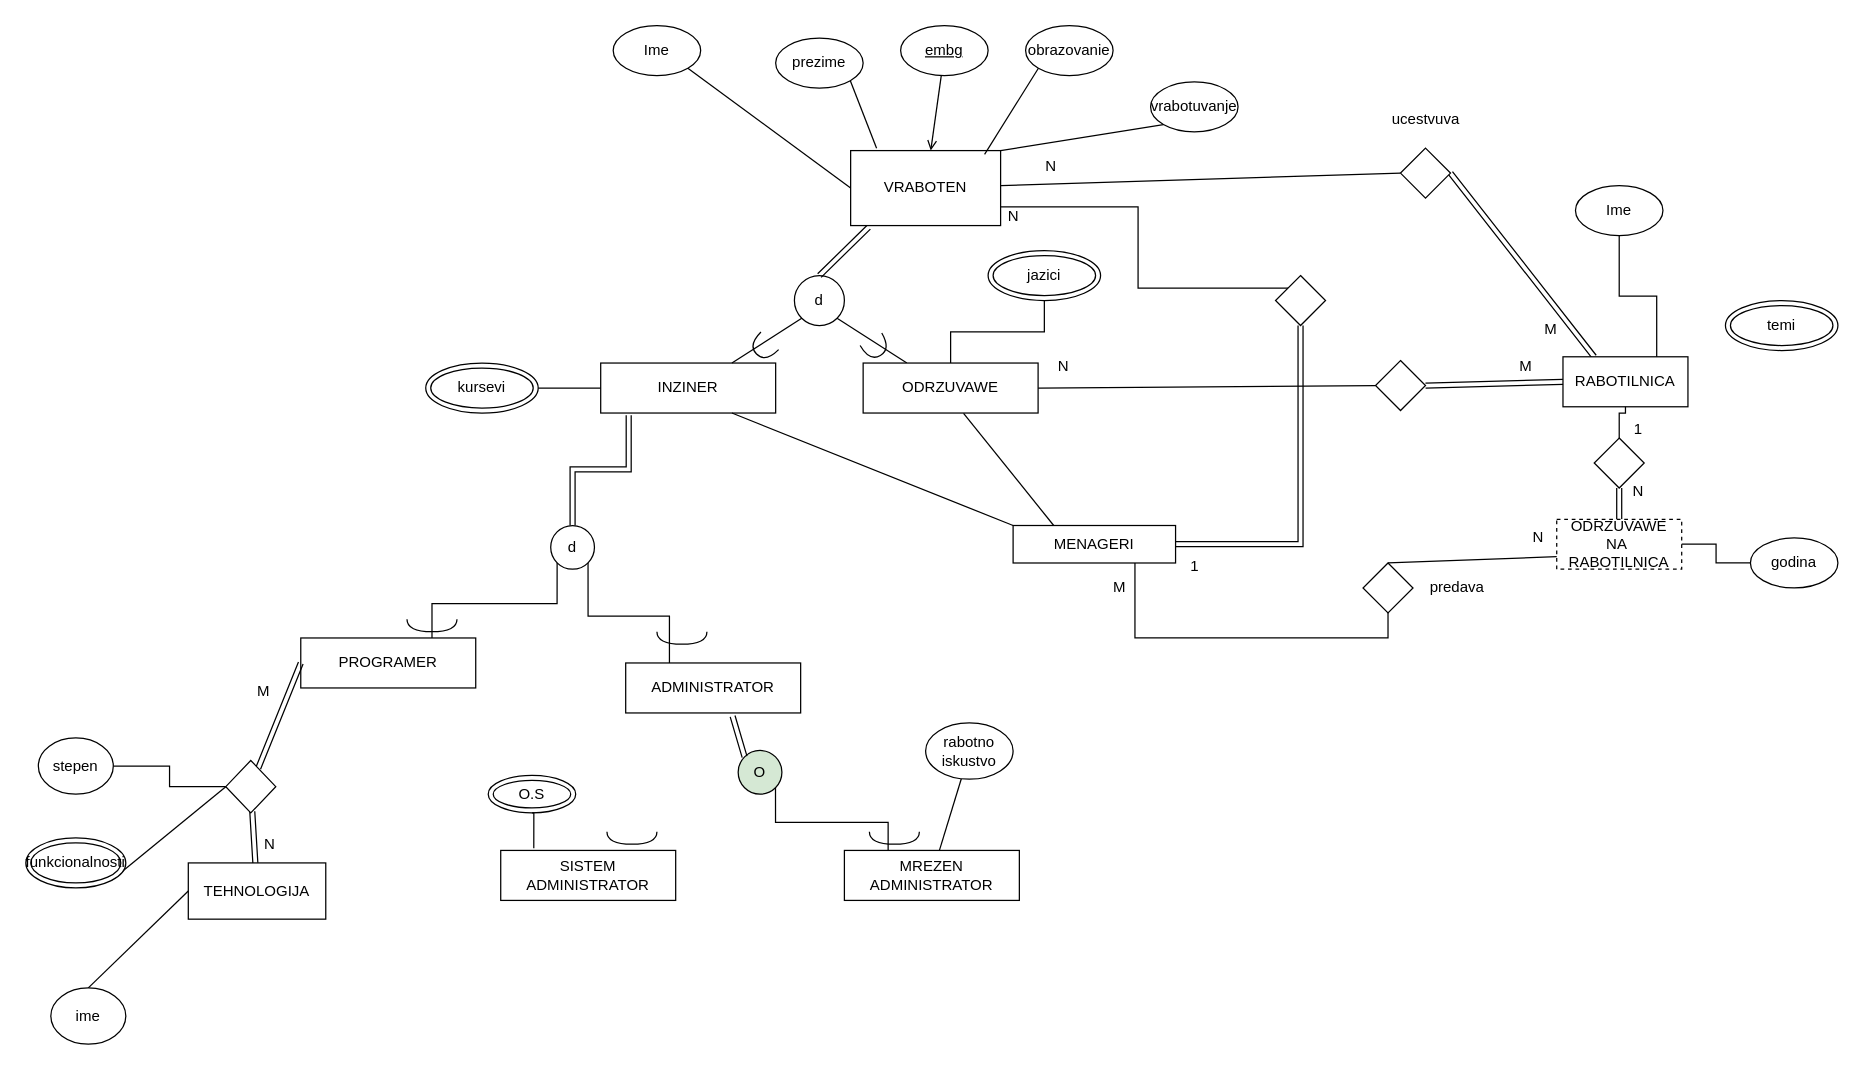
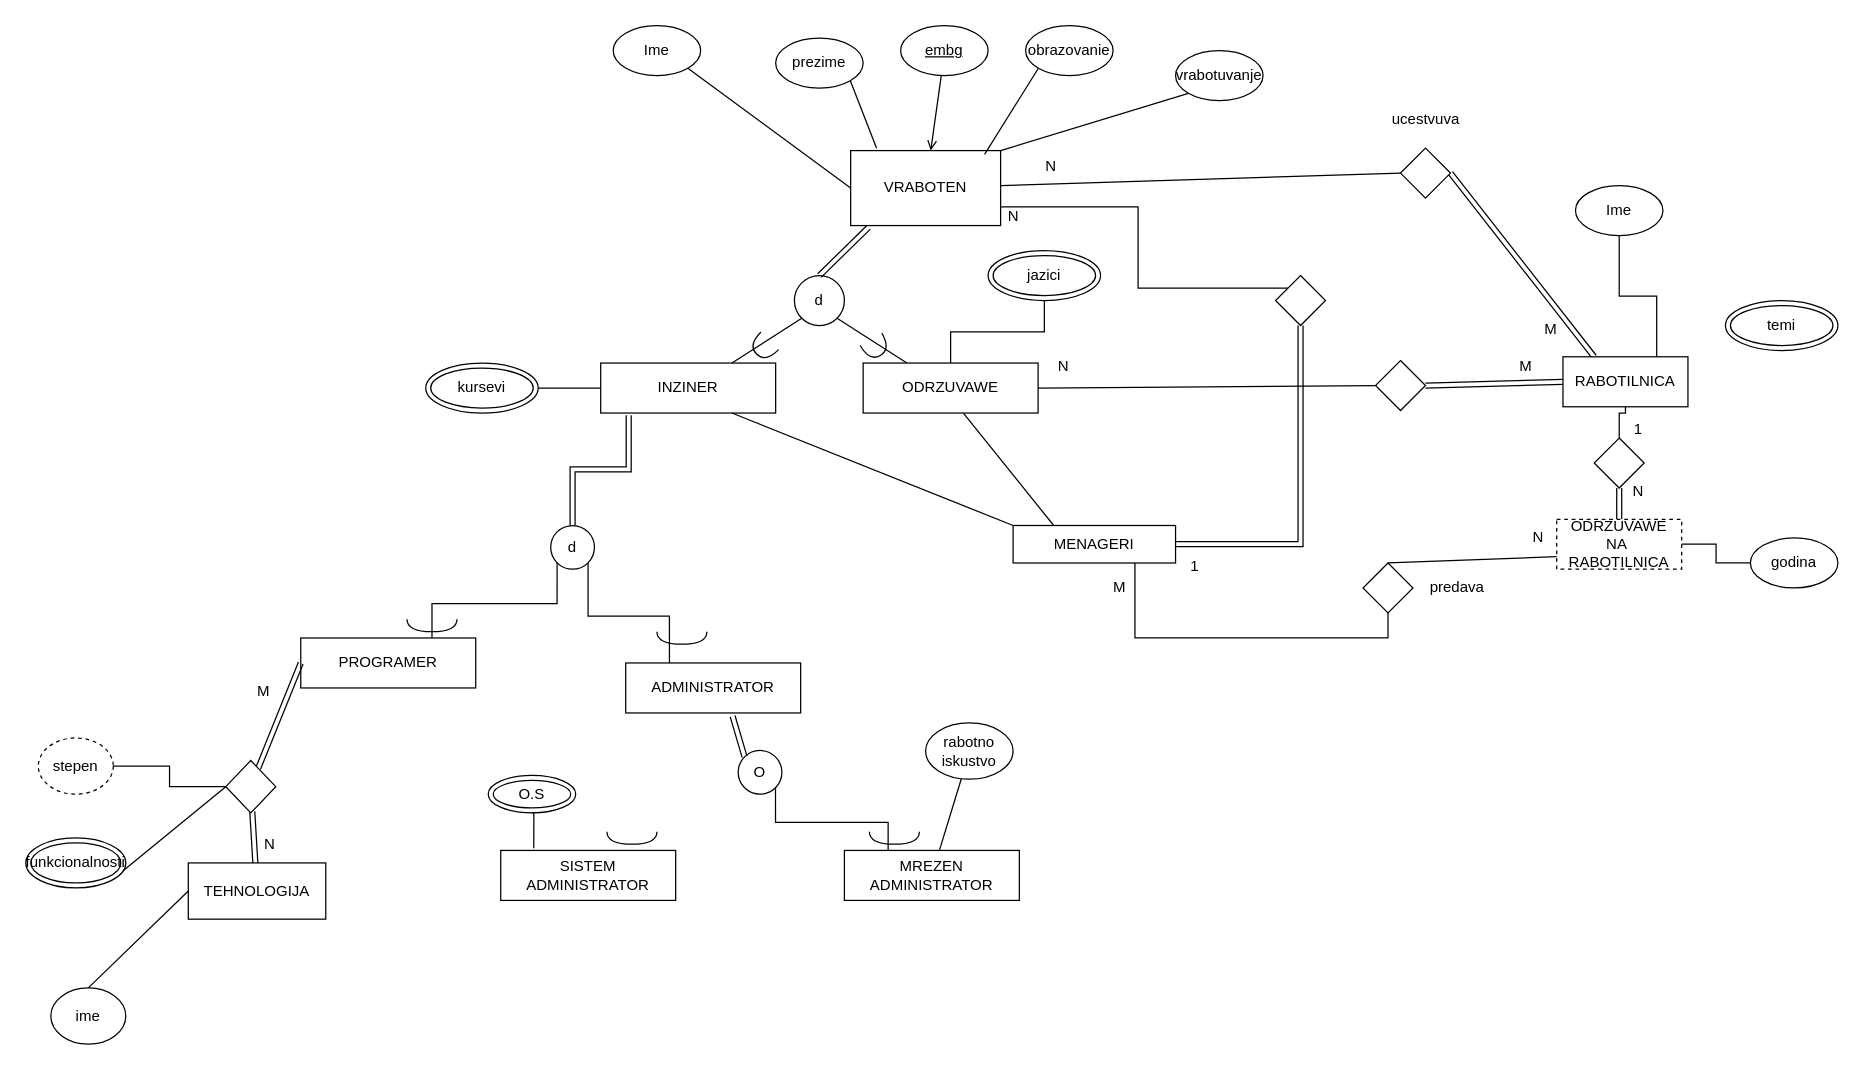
(1194, 107) -> (1219, 76)
(76, 766) -> (76, 766)
(760, 773) -> (760, 773)
